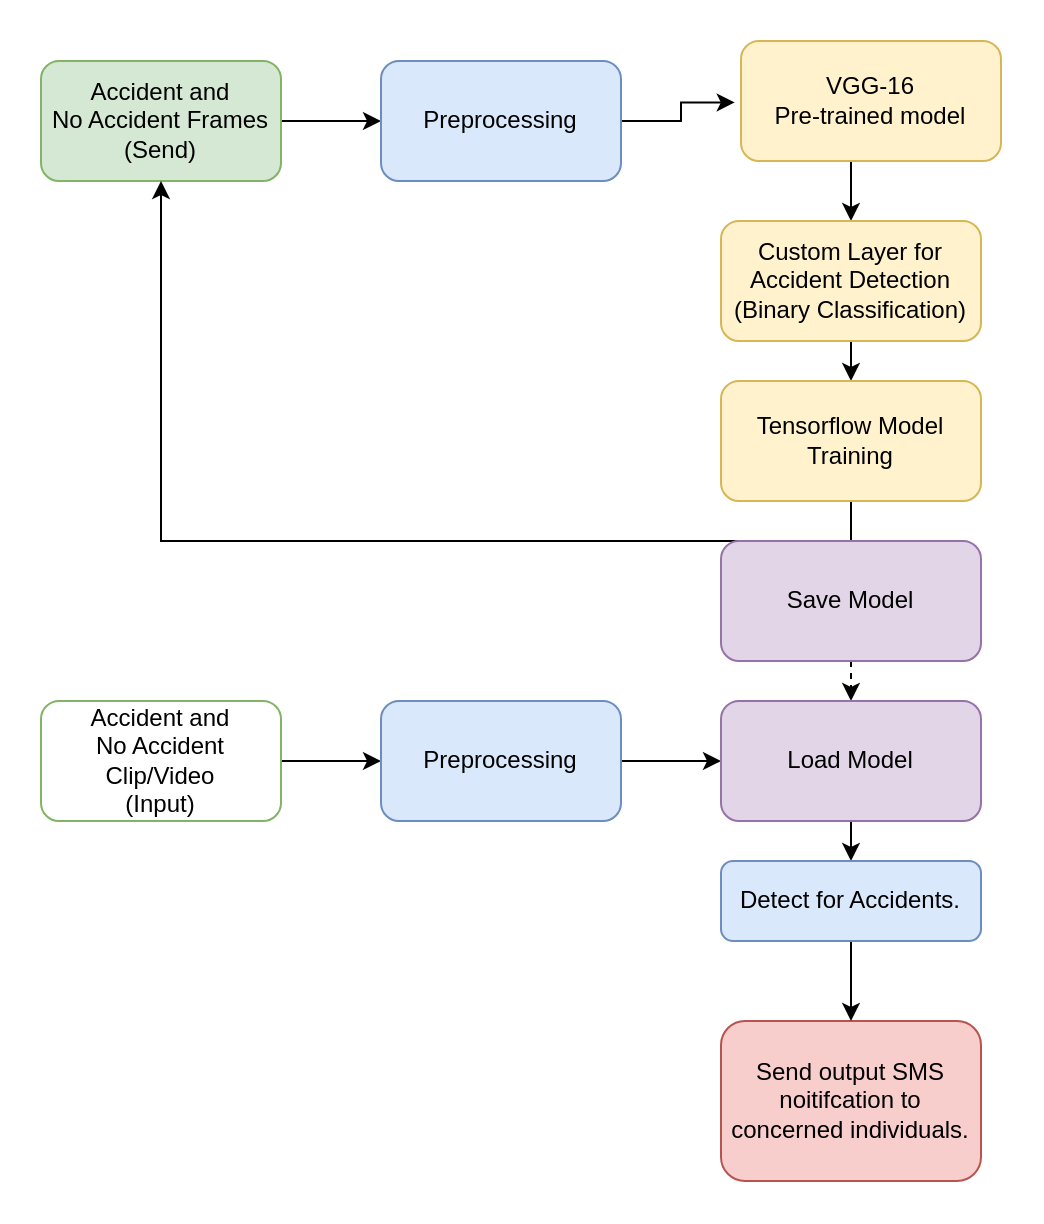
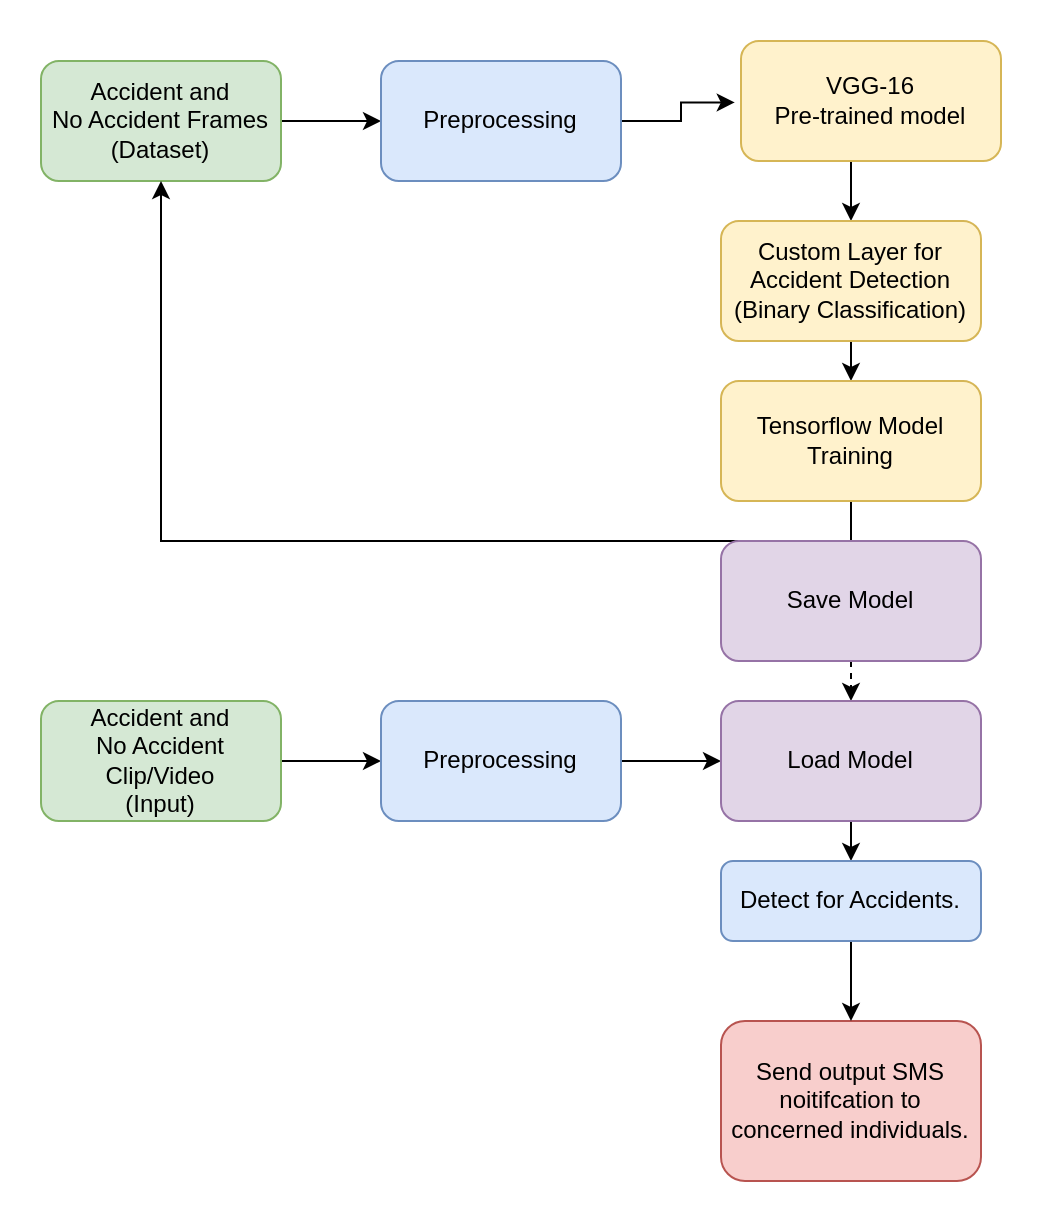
(161, 121) -> (161, 121)
(161, 761) -> (161, 761)
